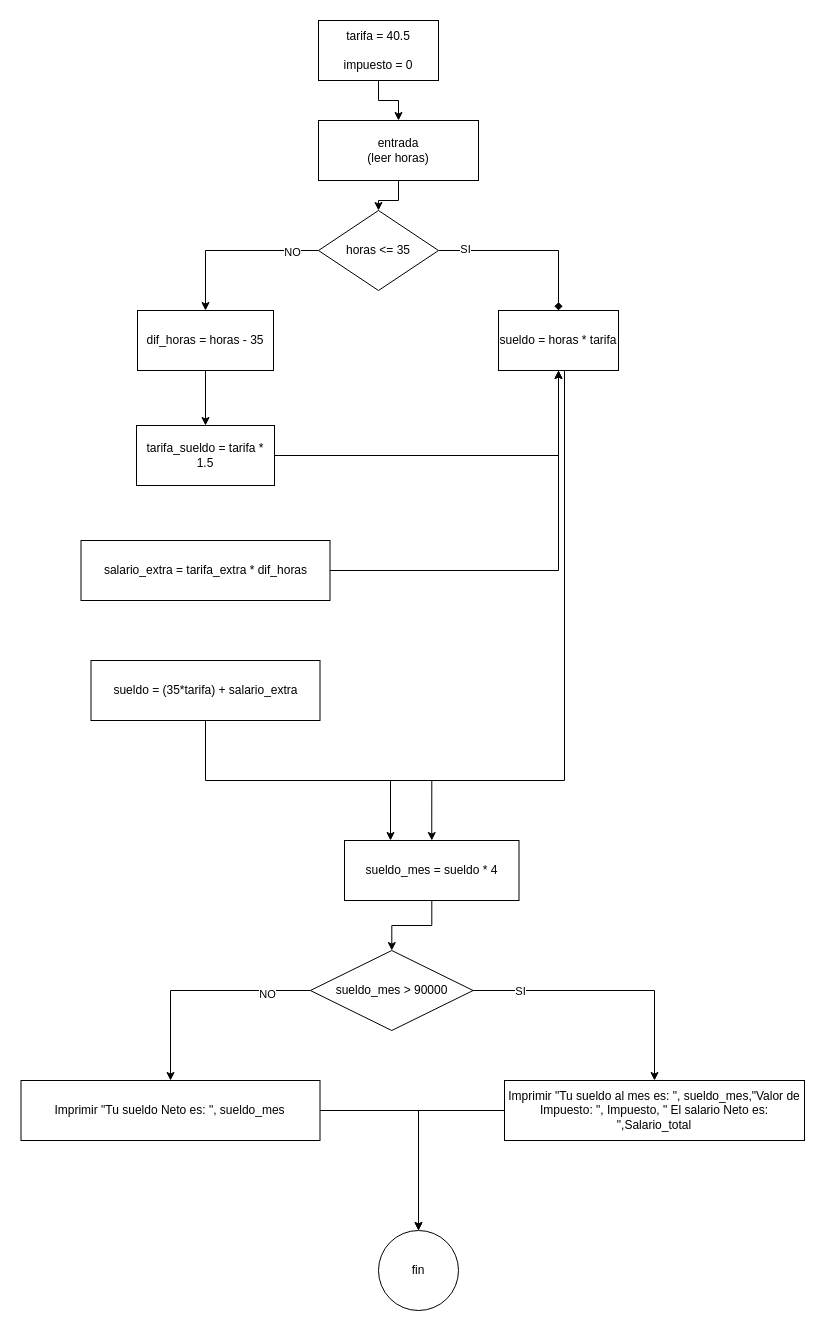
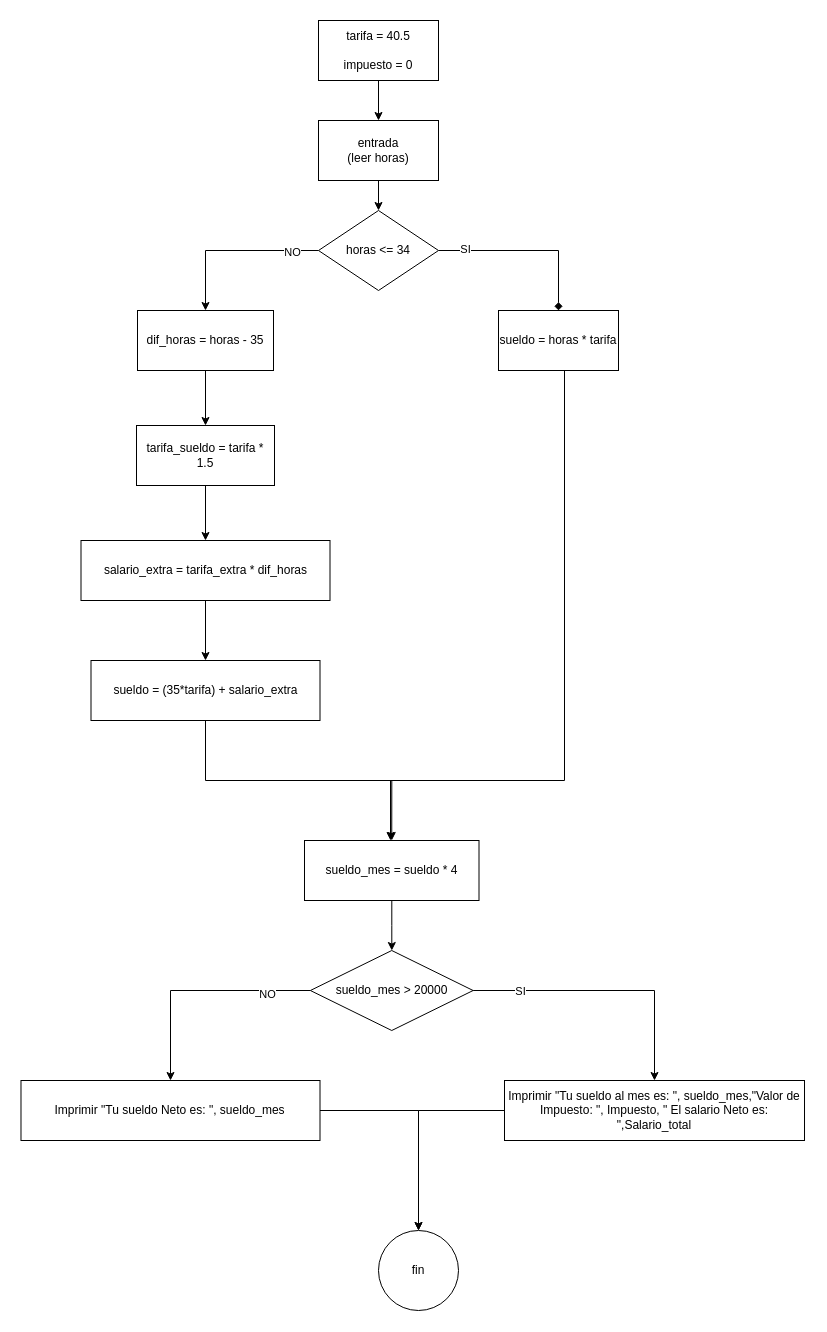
(399, 151) -> (379, 151)
(379, 251) -> (379, 251)
(416, 456) -> (206, 510)
(500, 571) -> (206, 627)
(432, 871) -> (392, 871)
(392, 991) -> (392, 991)
